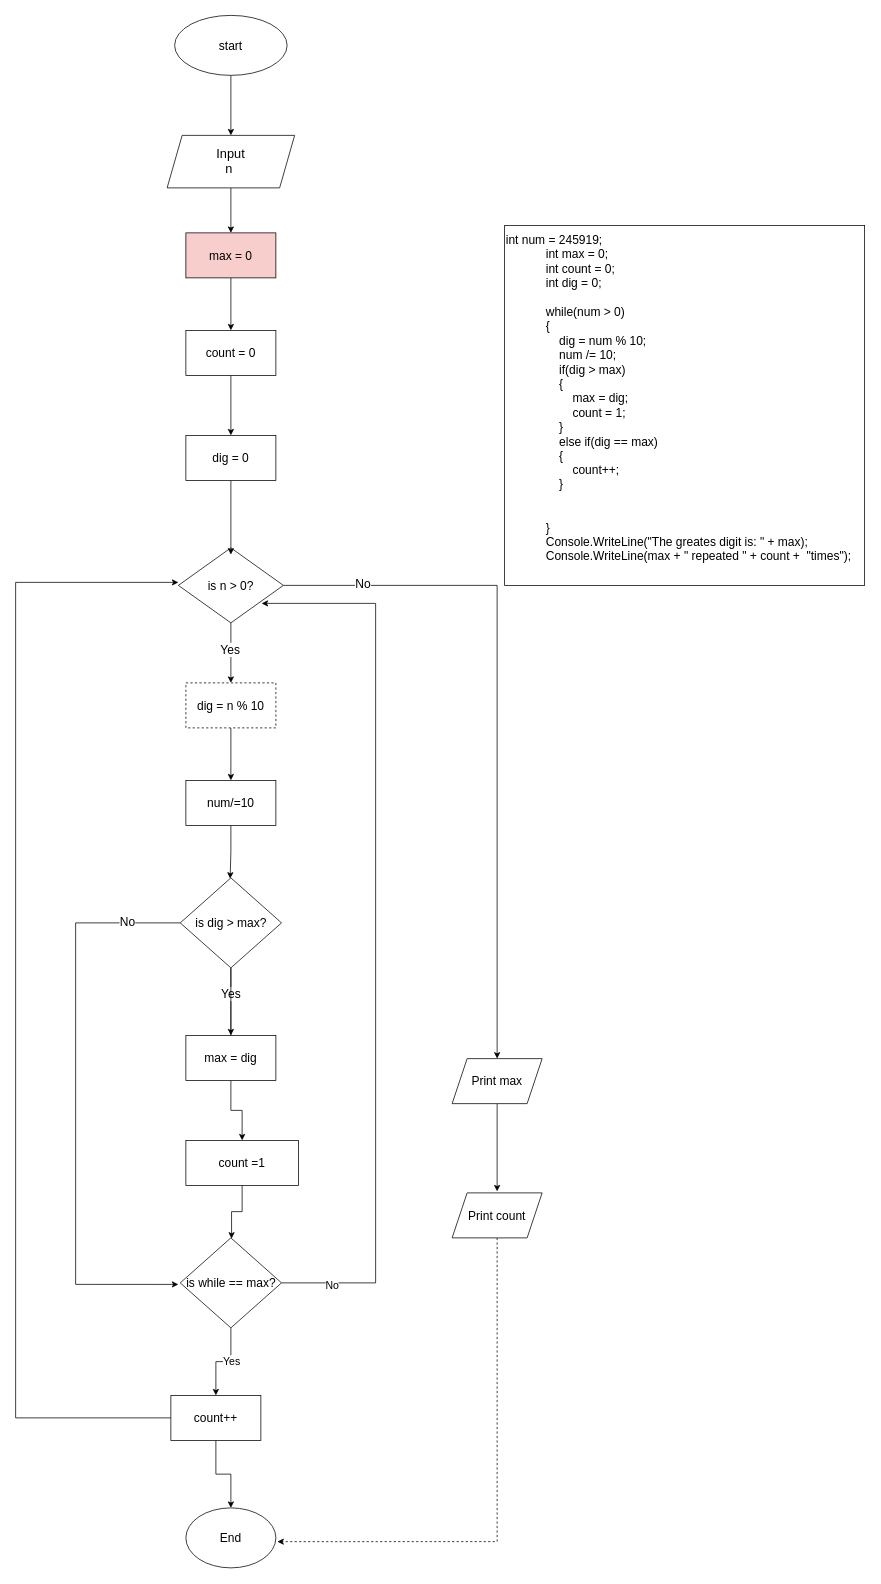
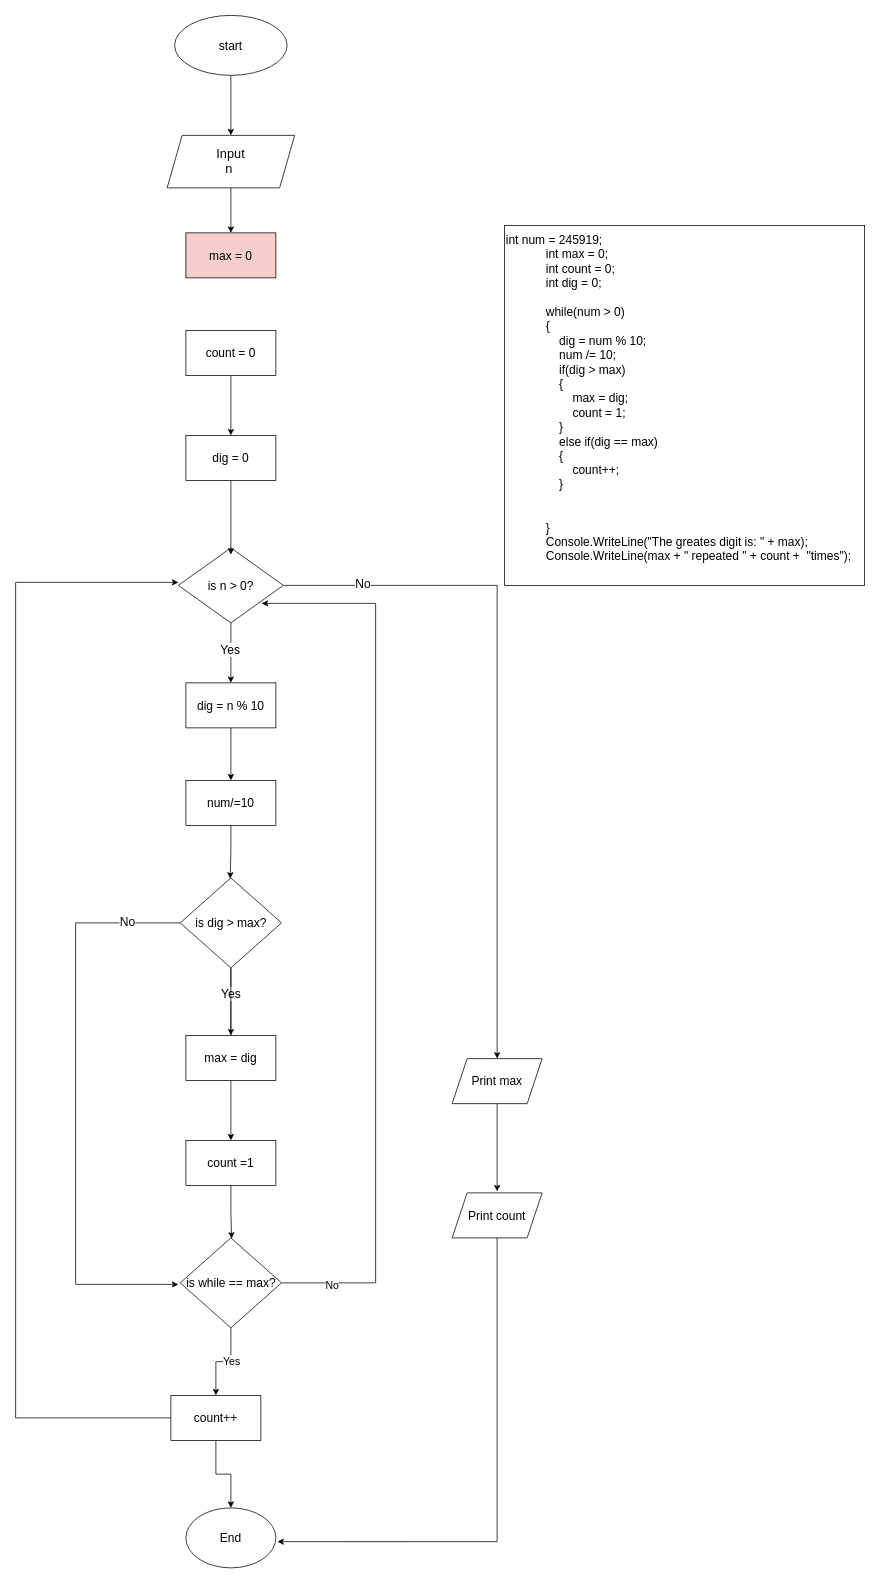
(231, 324) -> none
(231, 705) -> (231, 705)
(242, 1163) -> (231, 1163)
(497, 1497) -> (497, 1497)
